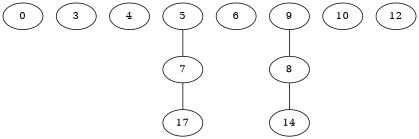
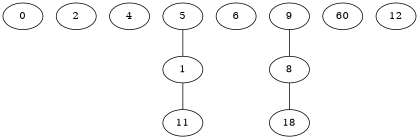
(76, 16) -> (76, 16)
(343, 16) -> (343, 16)
(183, 70) -> (183, 70)
(183, 123) -> (183, 123)
(289, 123) -> (289, 123)
